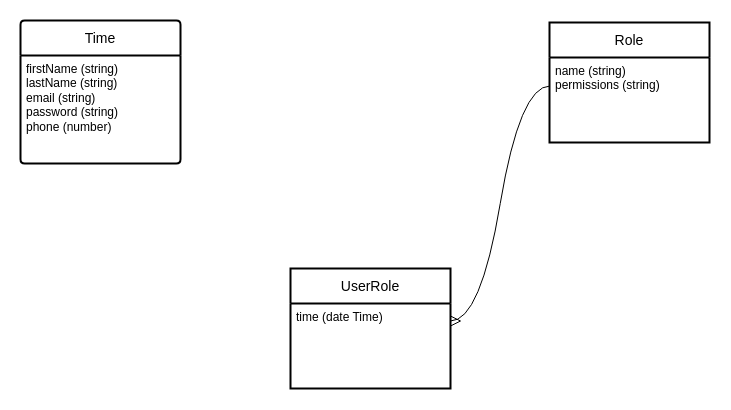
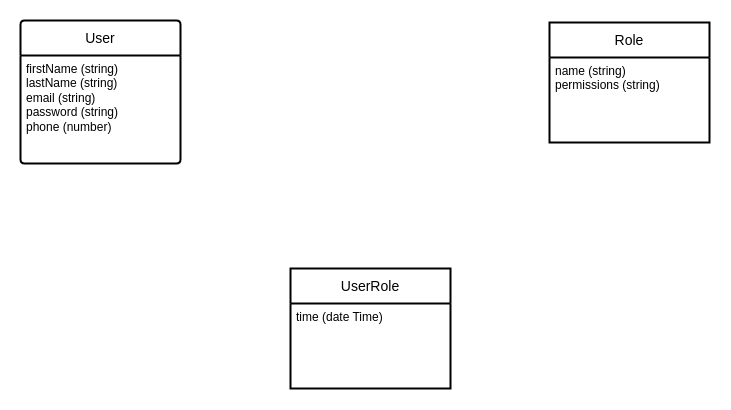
(101, 39) -> (101, 39)
(500, 204) -> none
